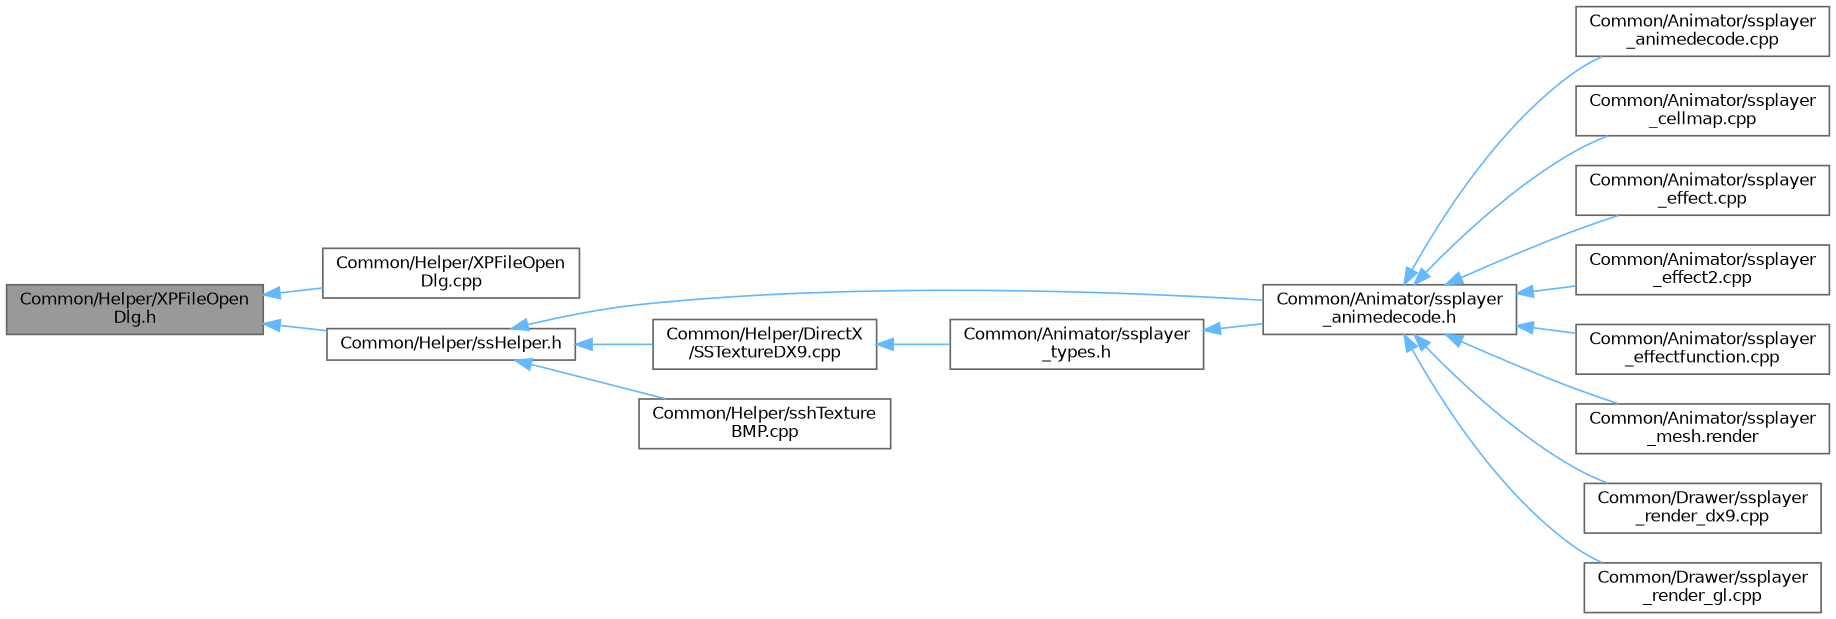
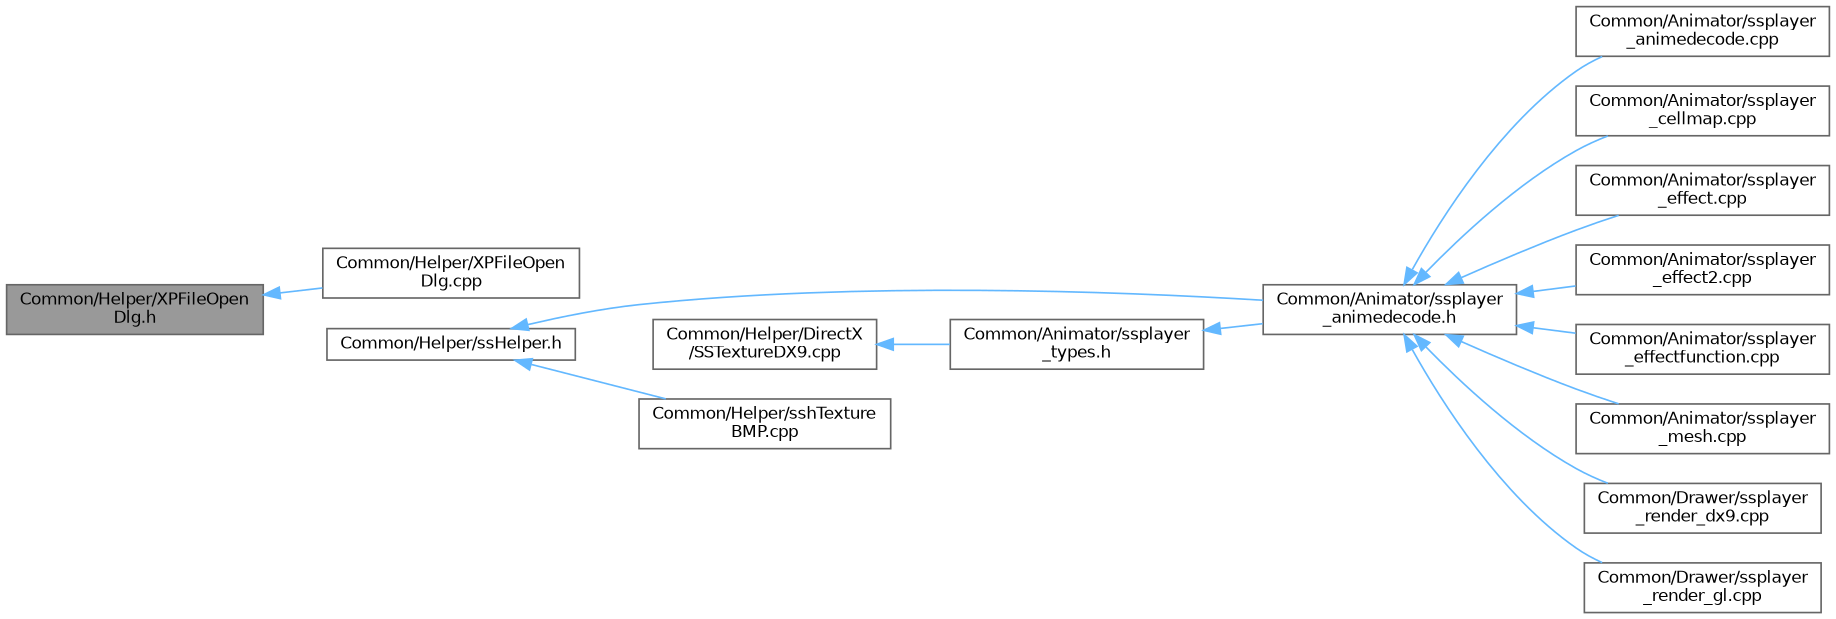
(303, 328) -> none
(623, 344) -> none
(1703, 429) -> (1703, 429)
